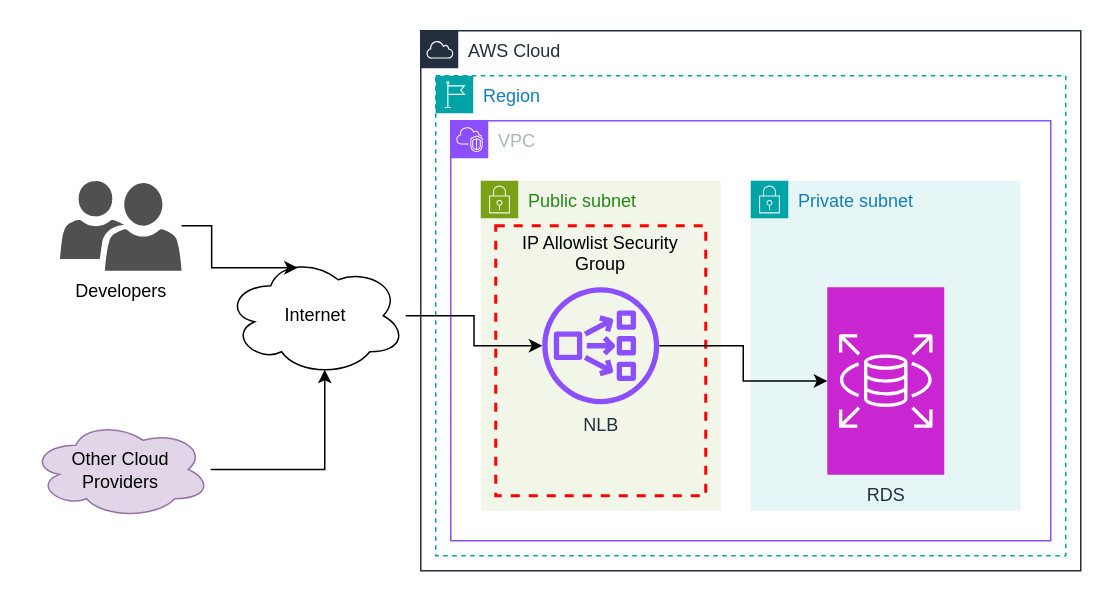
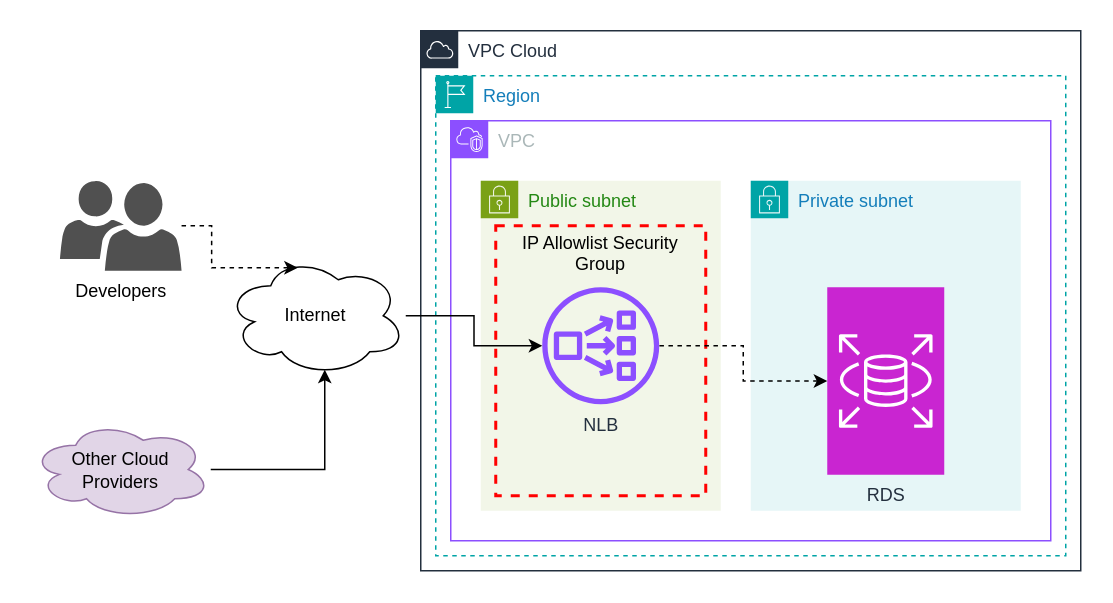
(509, 52) -> (509, 52)
(213, 268) -> (213, 268)
(743, 358) -> (743, 358)
